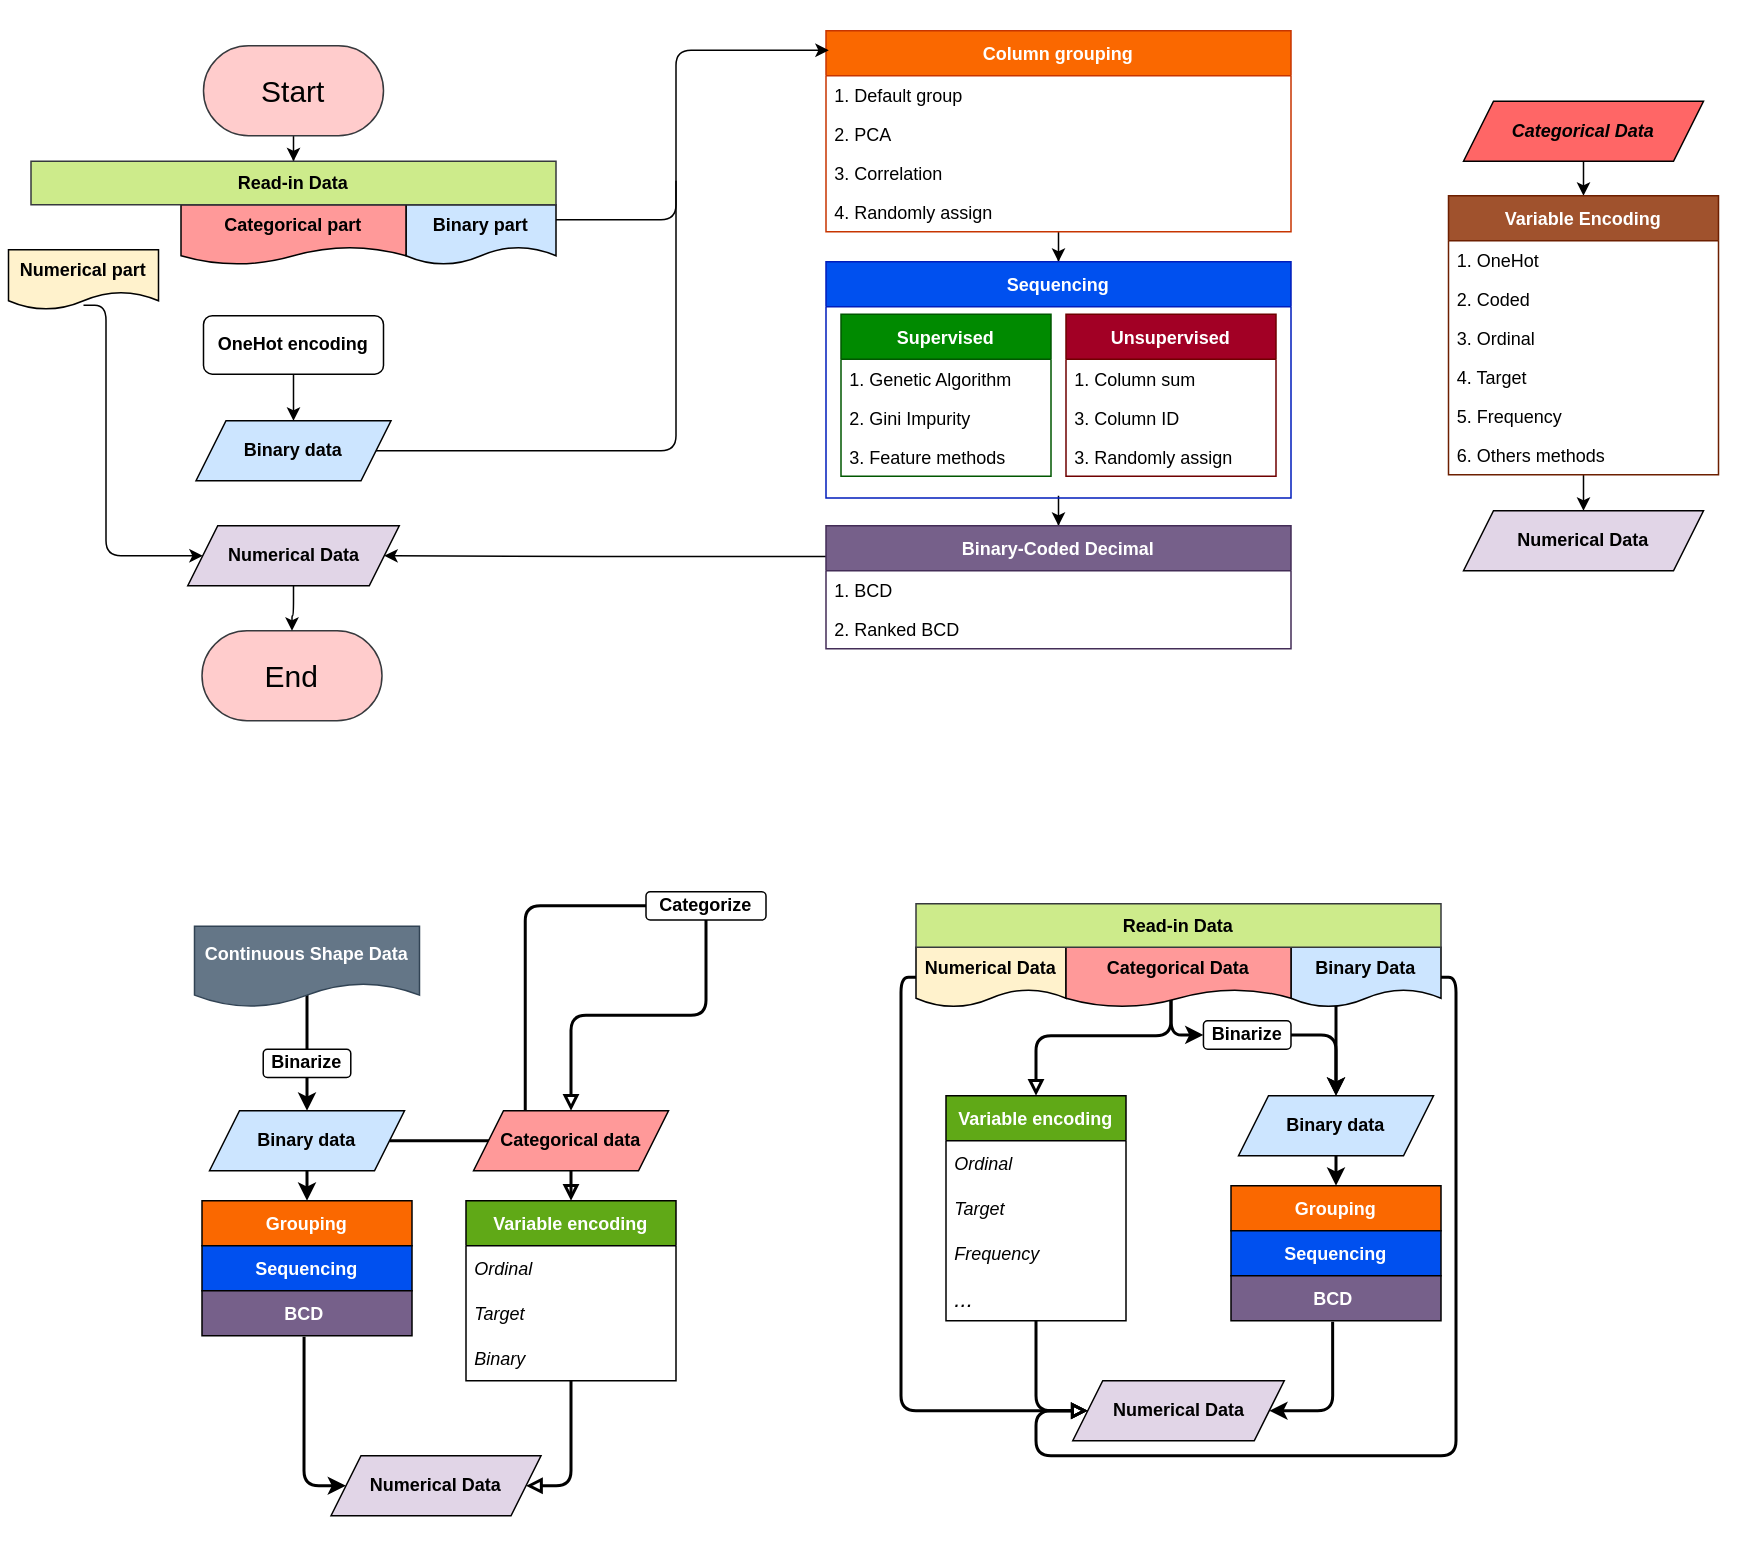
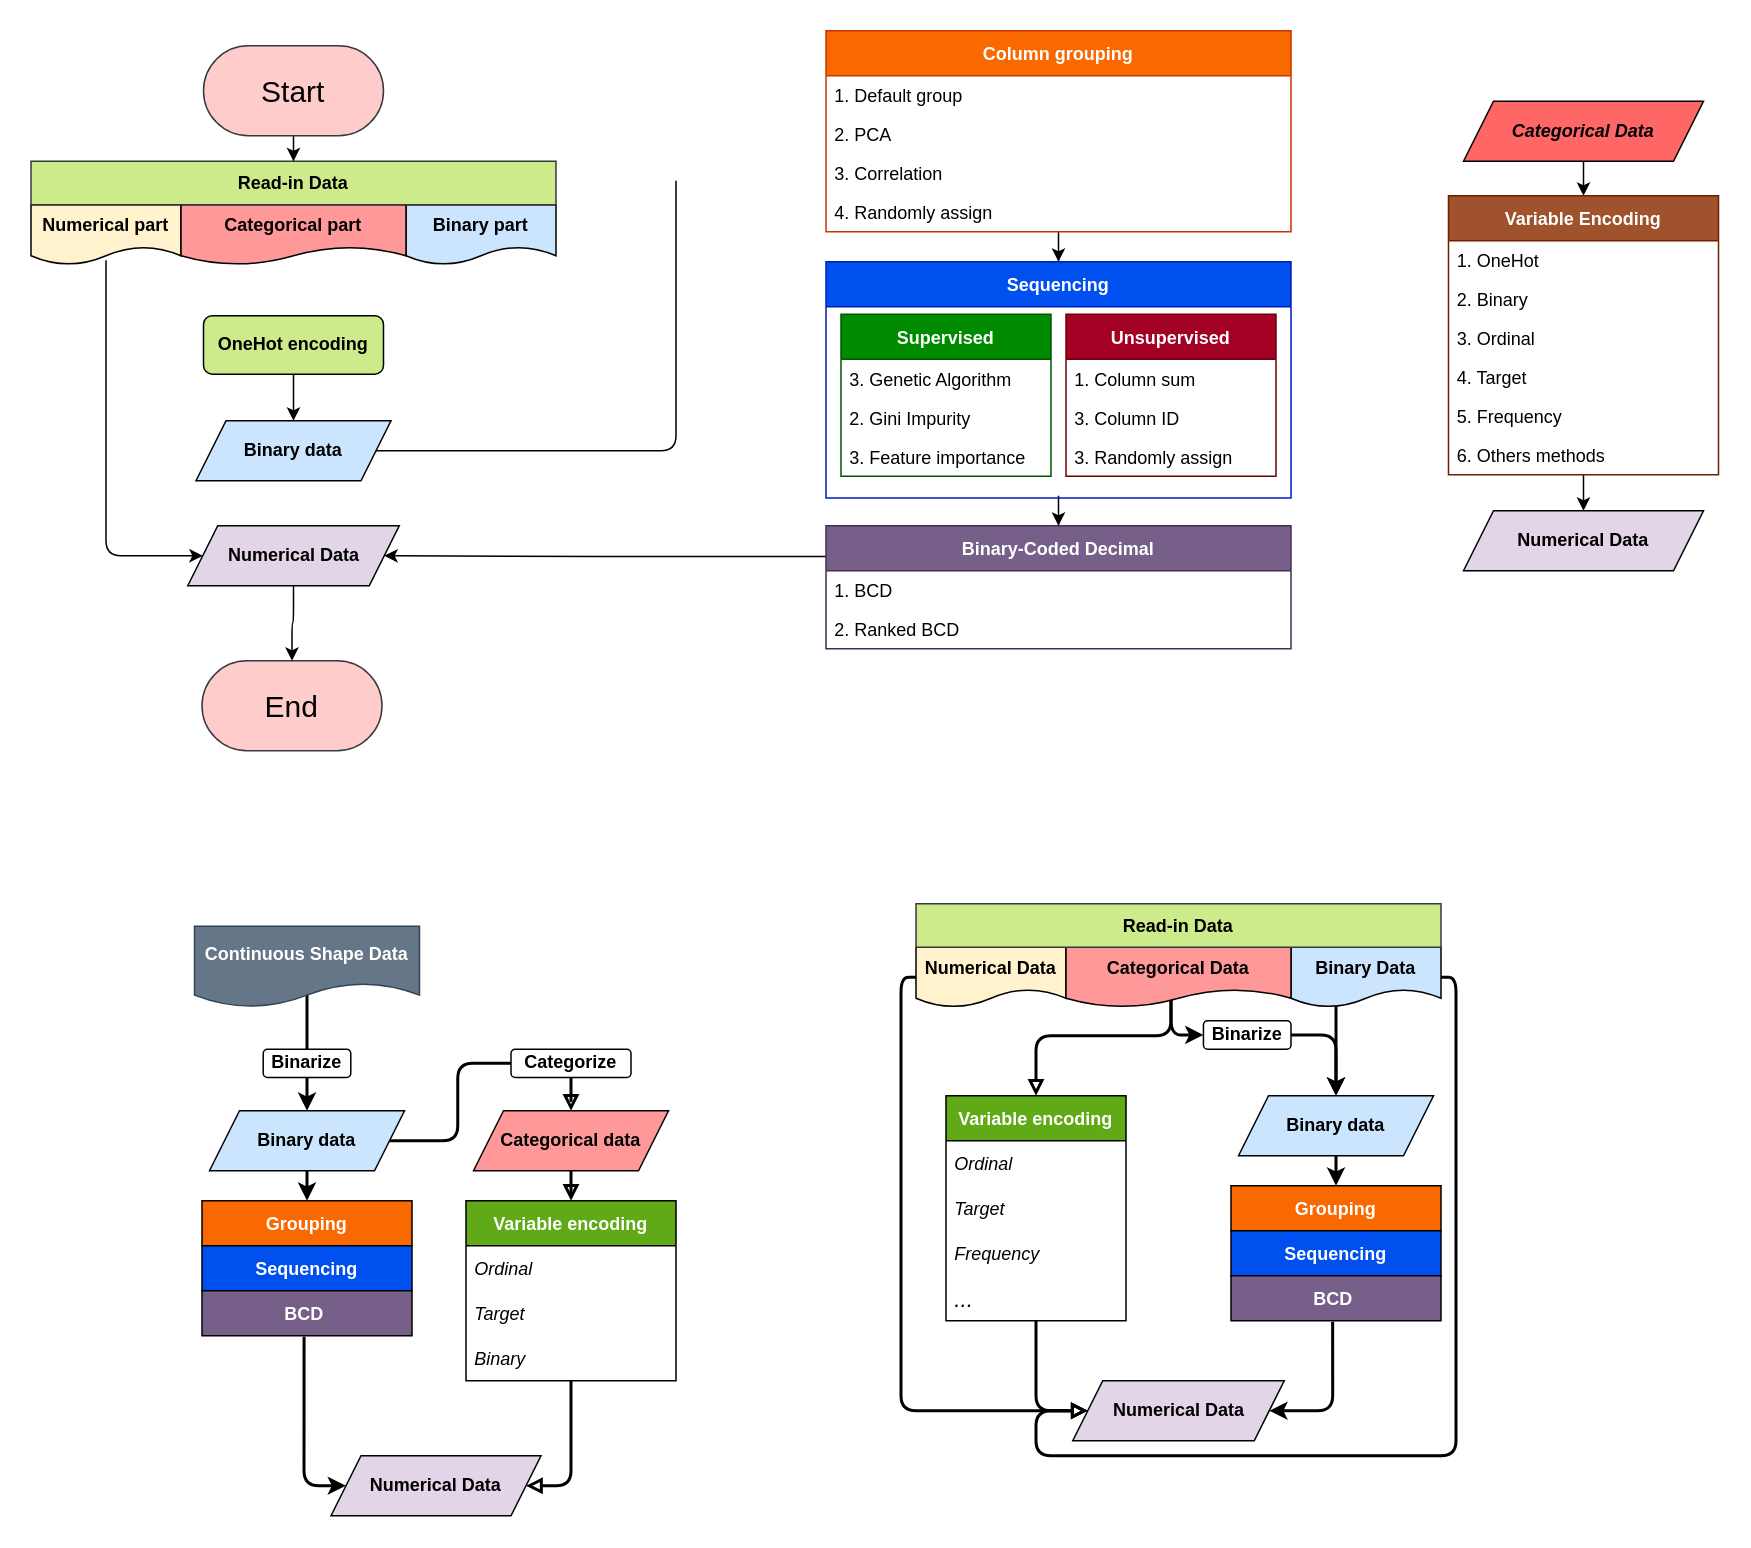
(687, 51) -> none
(83, 280) -> (106, 235)
(1492, 300) -> (1495, 300)
(293, 345) -> (293, 345)
(938, 380) -> (938, 380)
(933, 458) -> (945, 458)
(292, 676) -> (292, 706)
(706, 906) -> (571, 1063)
